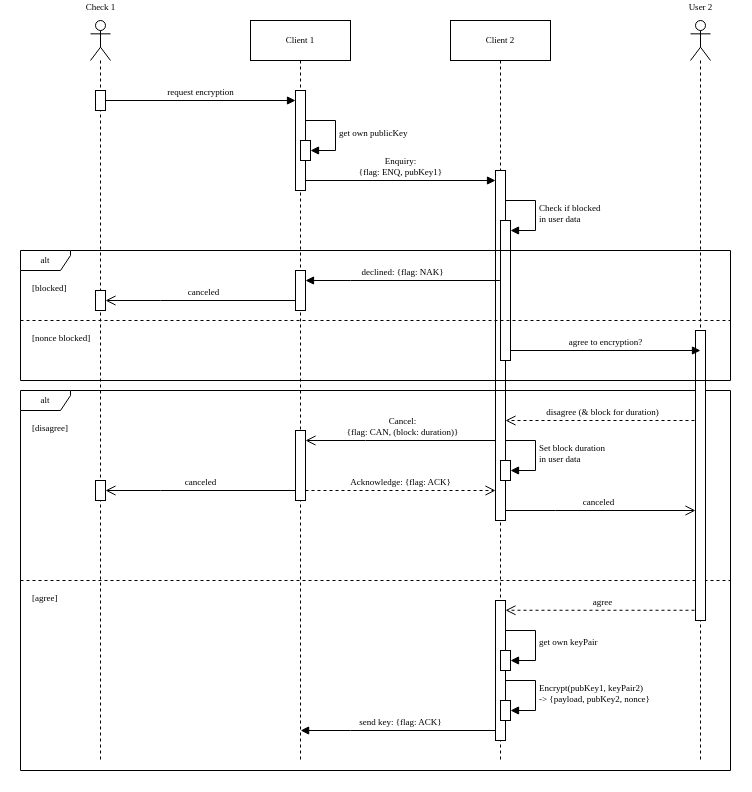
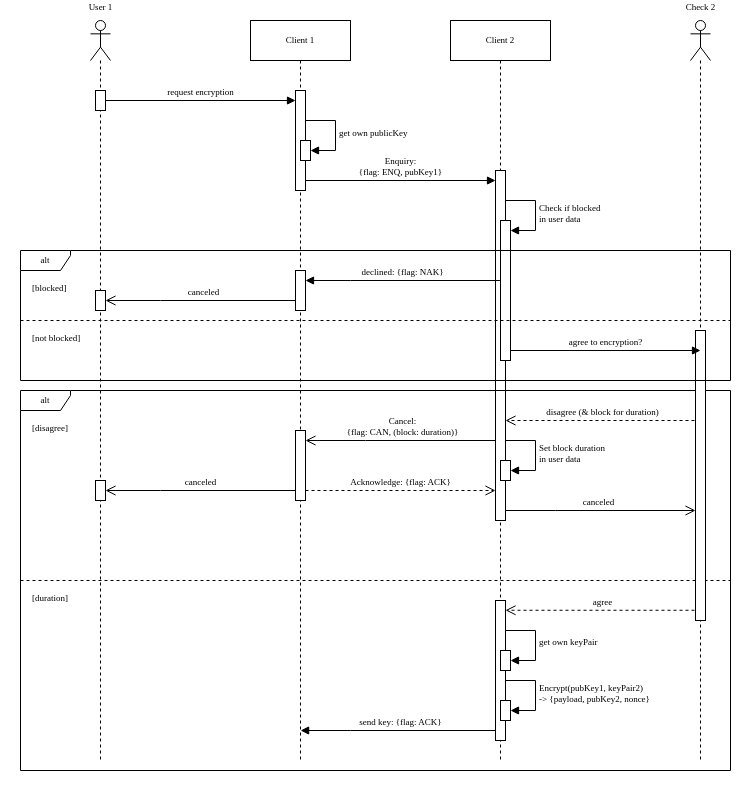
(101, 8) -> (101, 8)
(701, 8) -> (701, 8)
(68, 339) -> (63, 339)
(50, 599) -> (57, 599)
